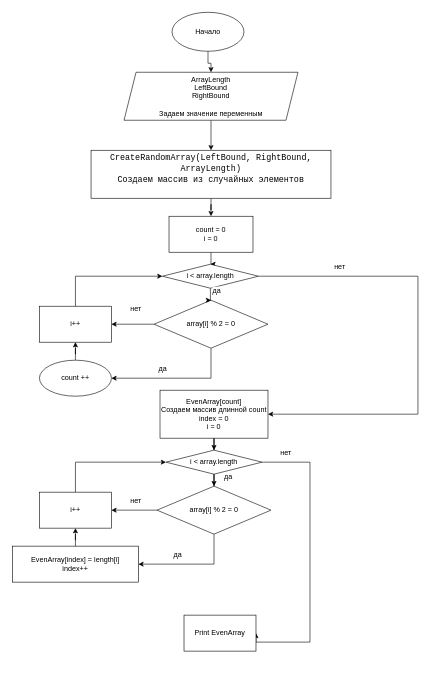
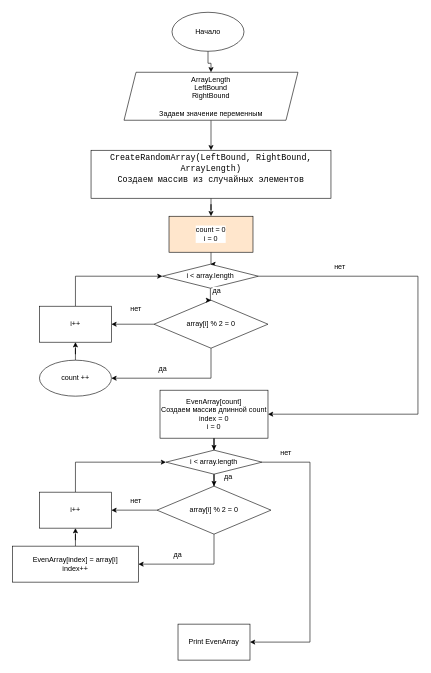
(211, 234) -> (211, 234)
(75, 564) -> (75, 564)
(220, 633) -> (214, 642)
